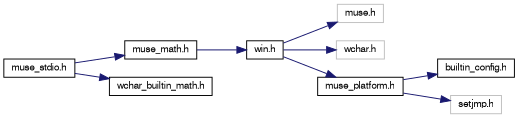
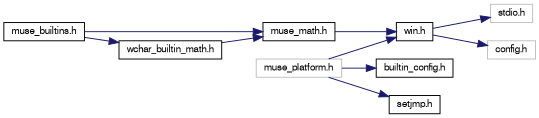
(360, 13) -> (512, 13)
none -> (238, 40)
(360, 50) -> (512, 50)
(305, 65) -> (358, 50)
(39, 68) -> (44, 32)
(360, 86) -> (299, 68)
(476, 105) -> (415, 105)
